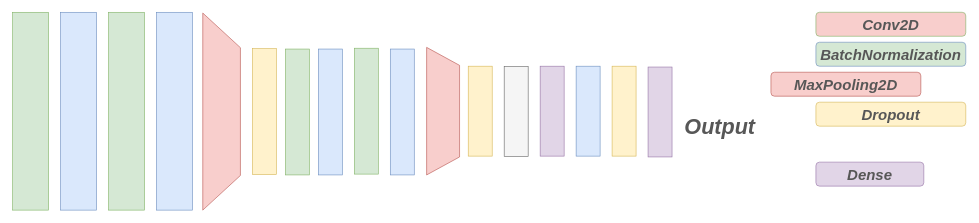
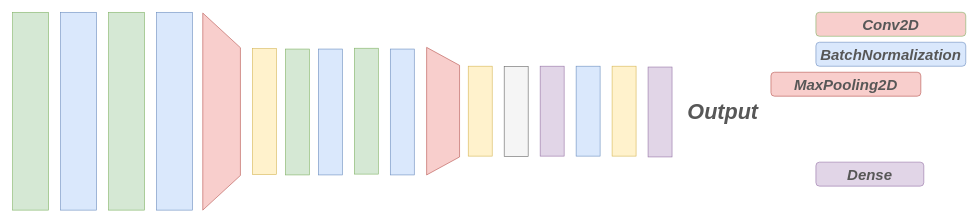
(891, 54) -> (891, 54)
(891, 114) -> none
(720, 127) -> (723, 112)
